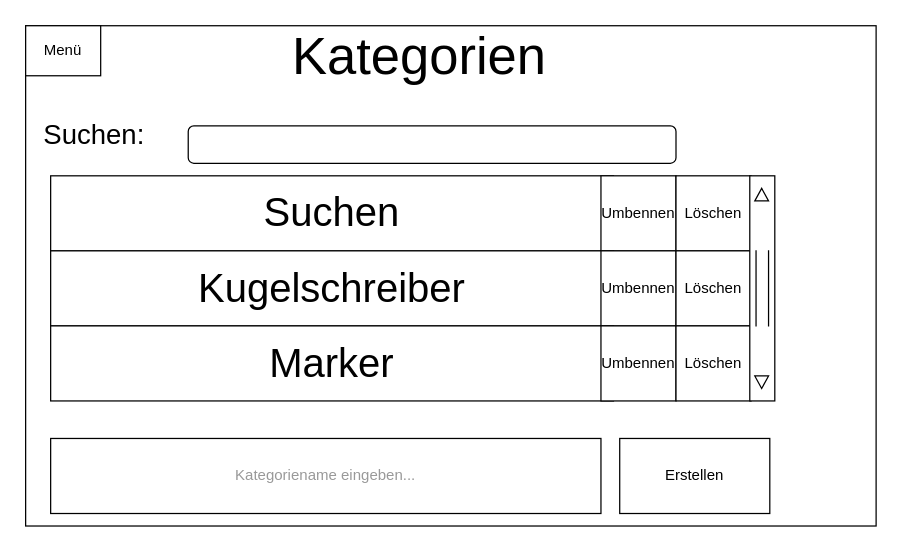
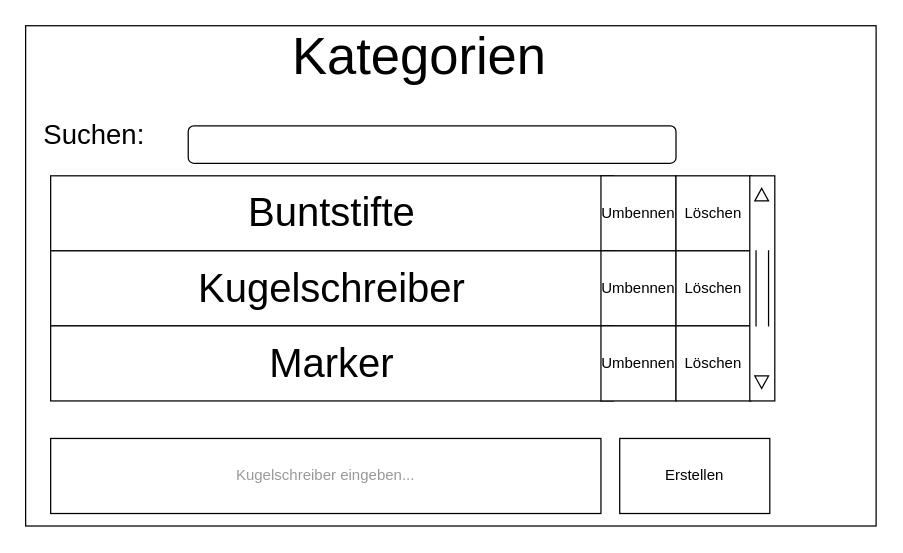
(63, 51) -> none
(332, 213) -> (332, 213)
(326, 476) -> (326, 476)
